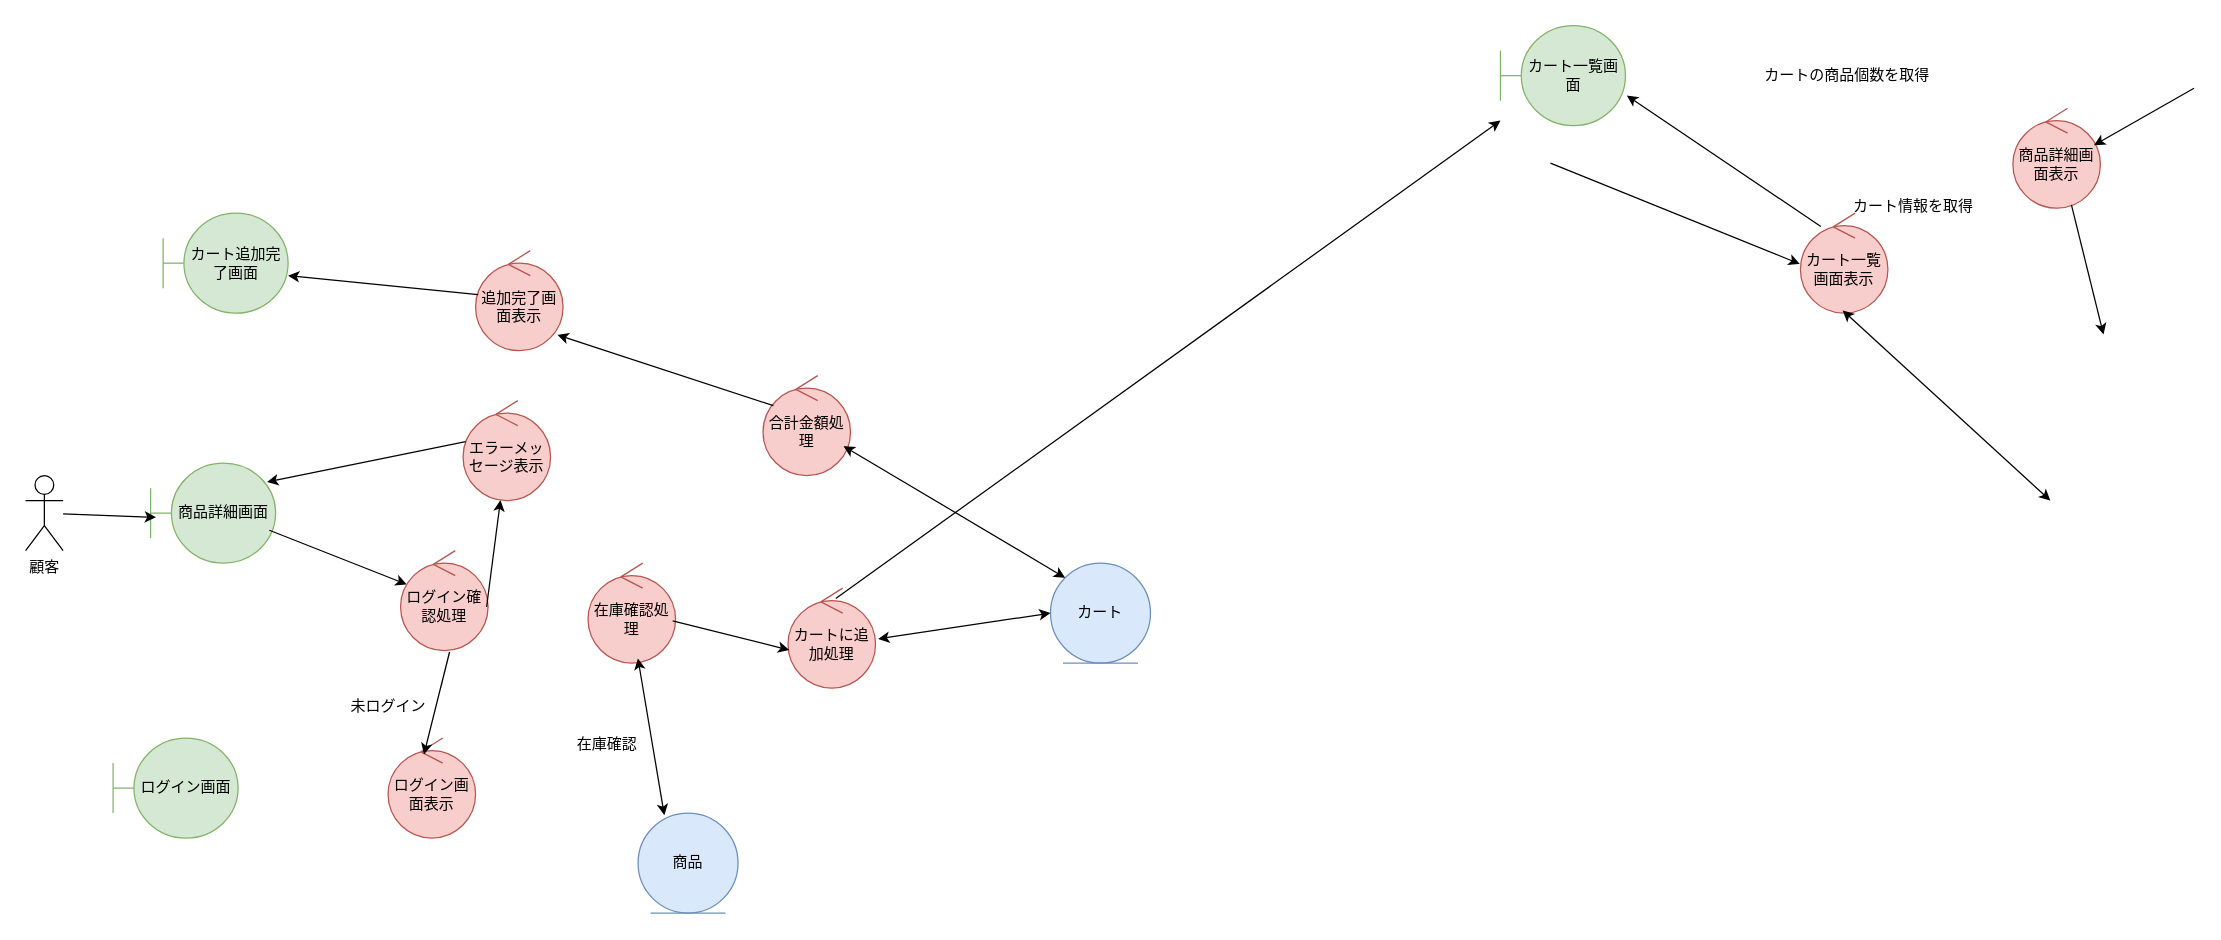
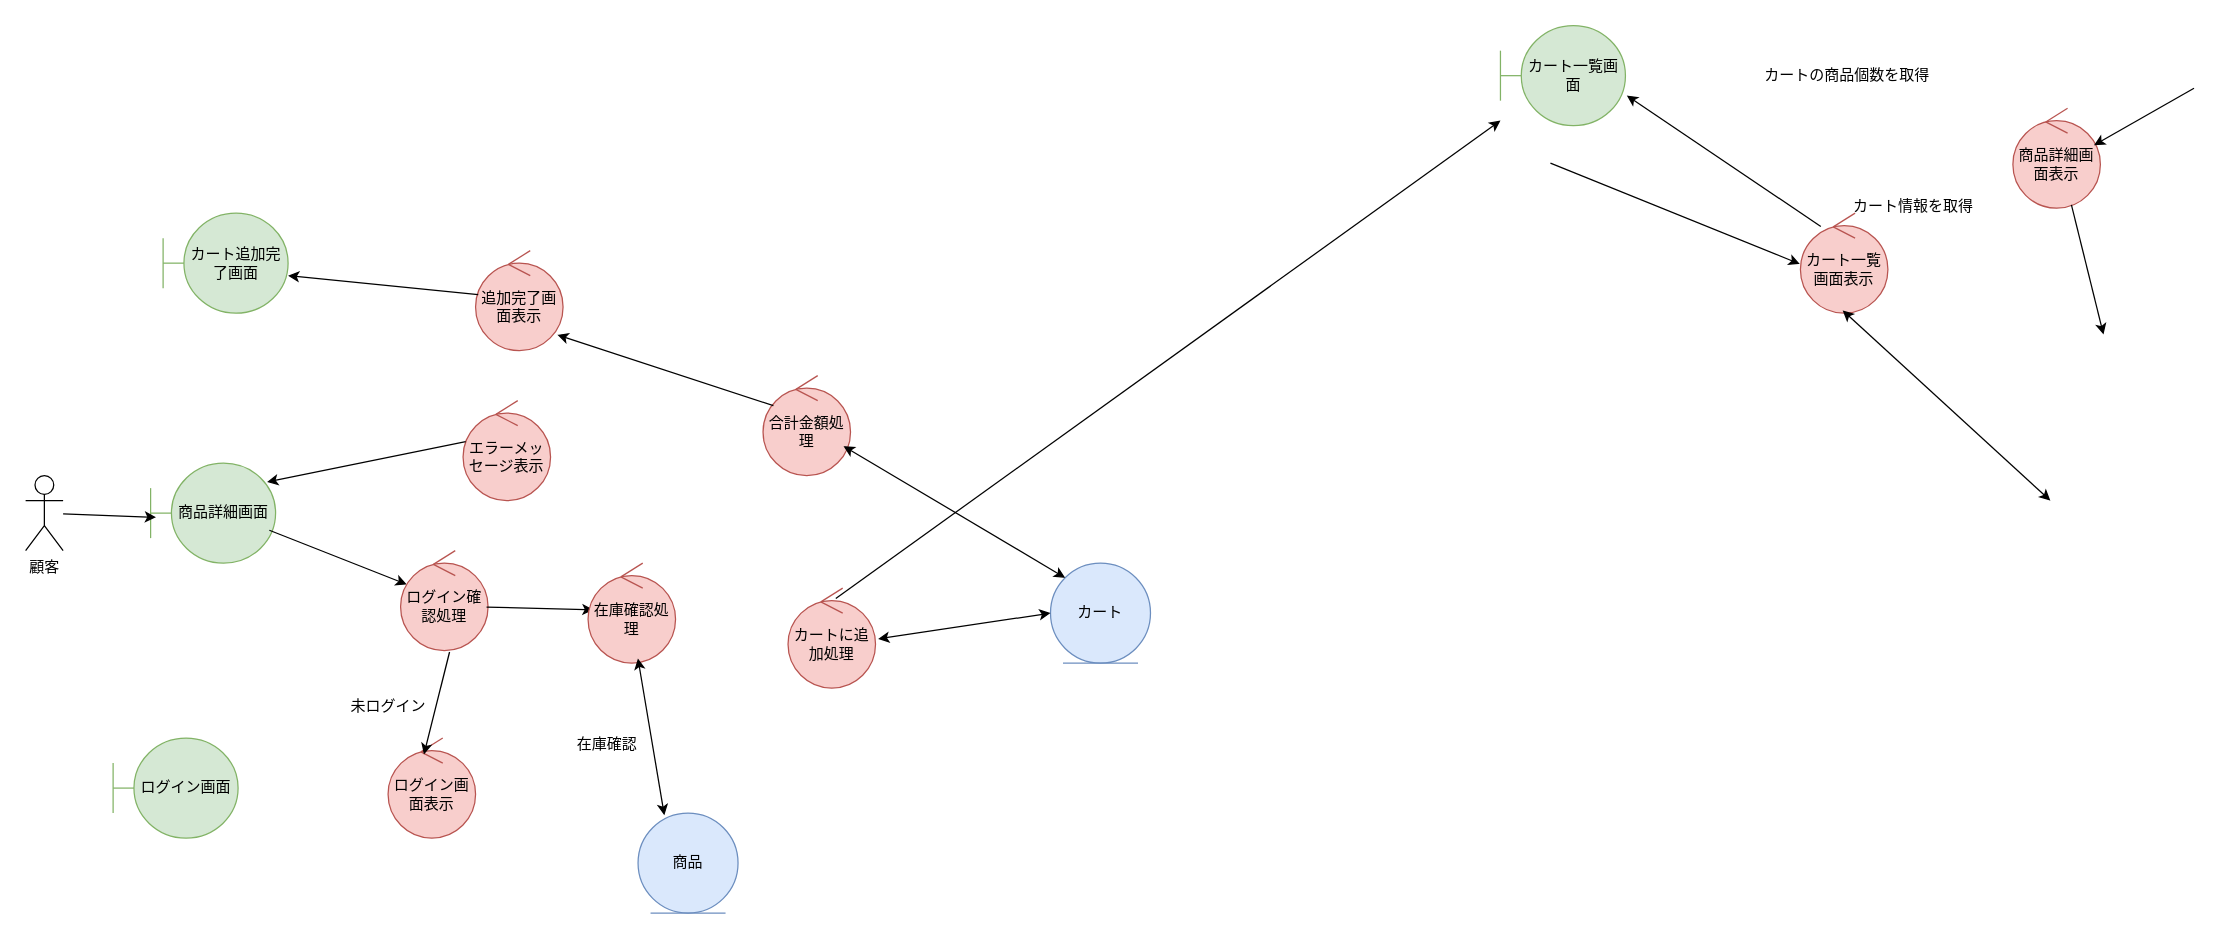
(493, 558) -> (536, 608)
(727, 635) -> none
